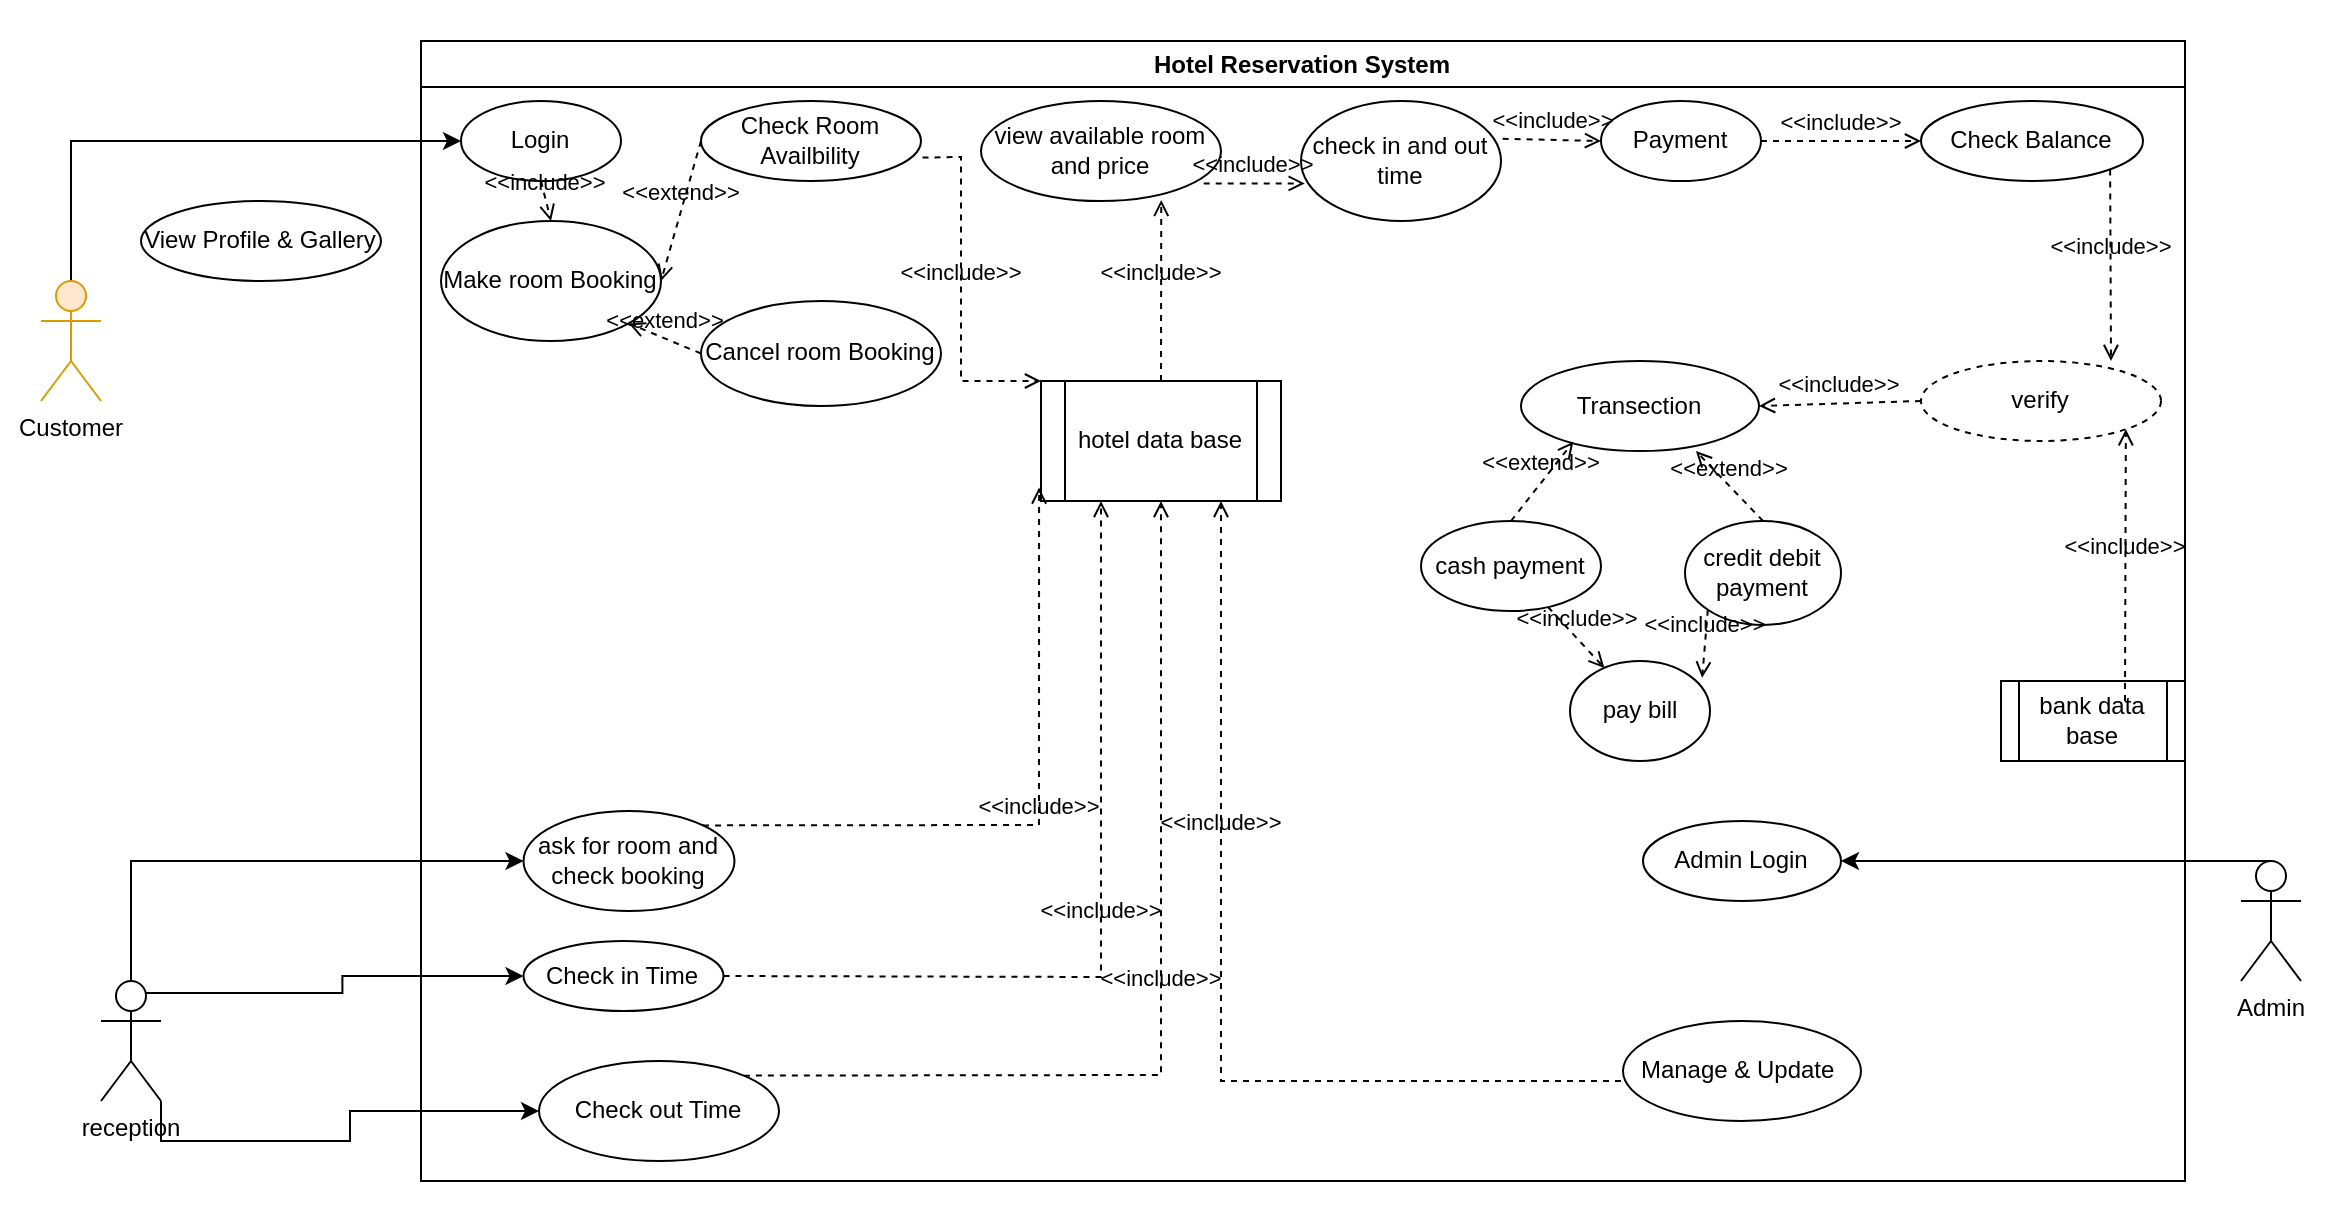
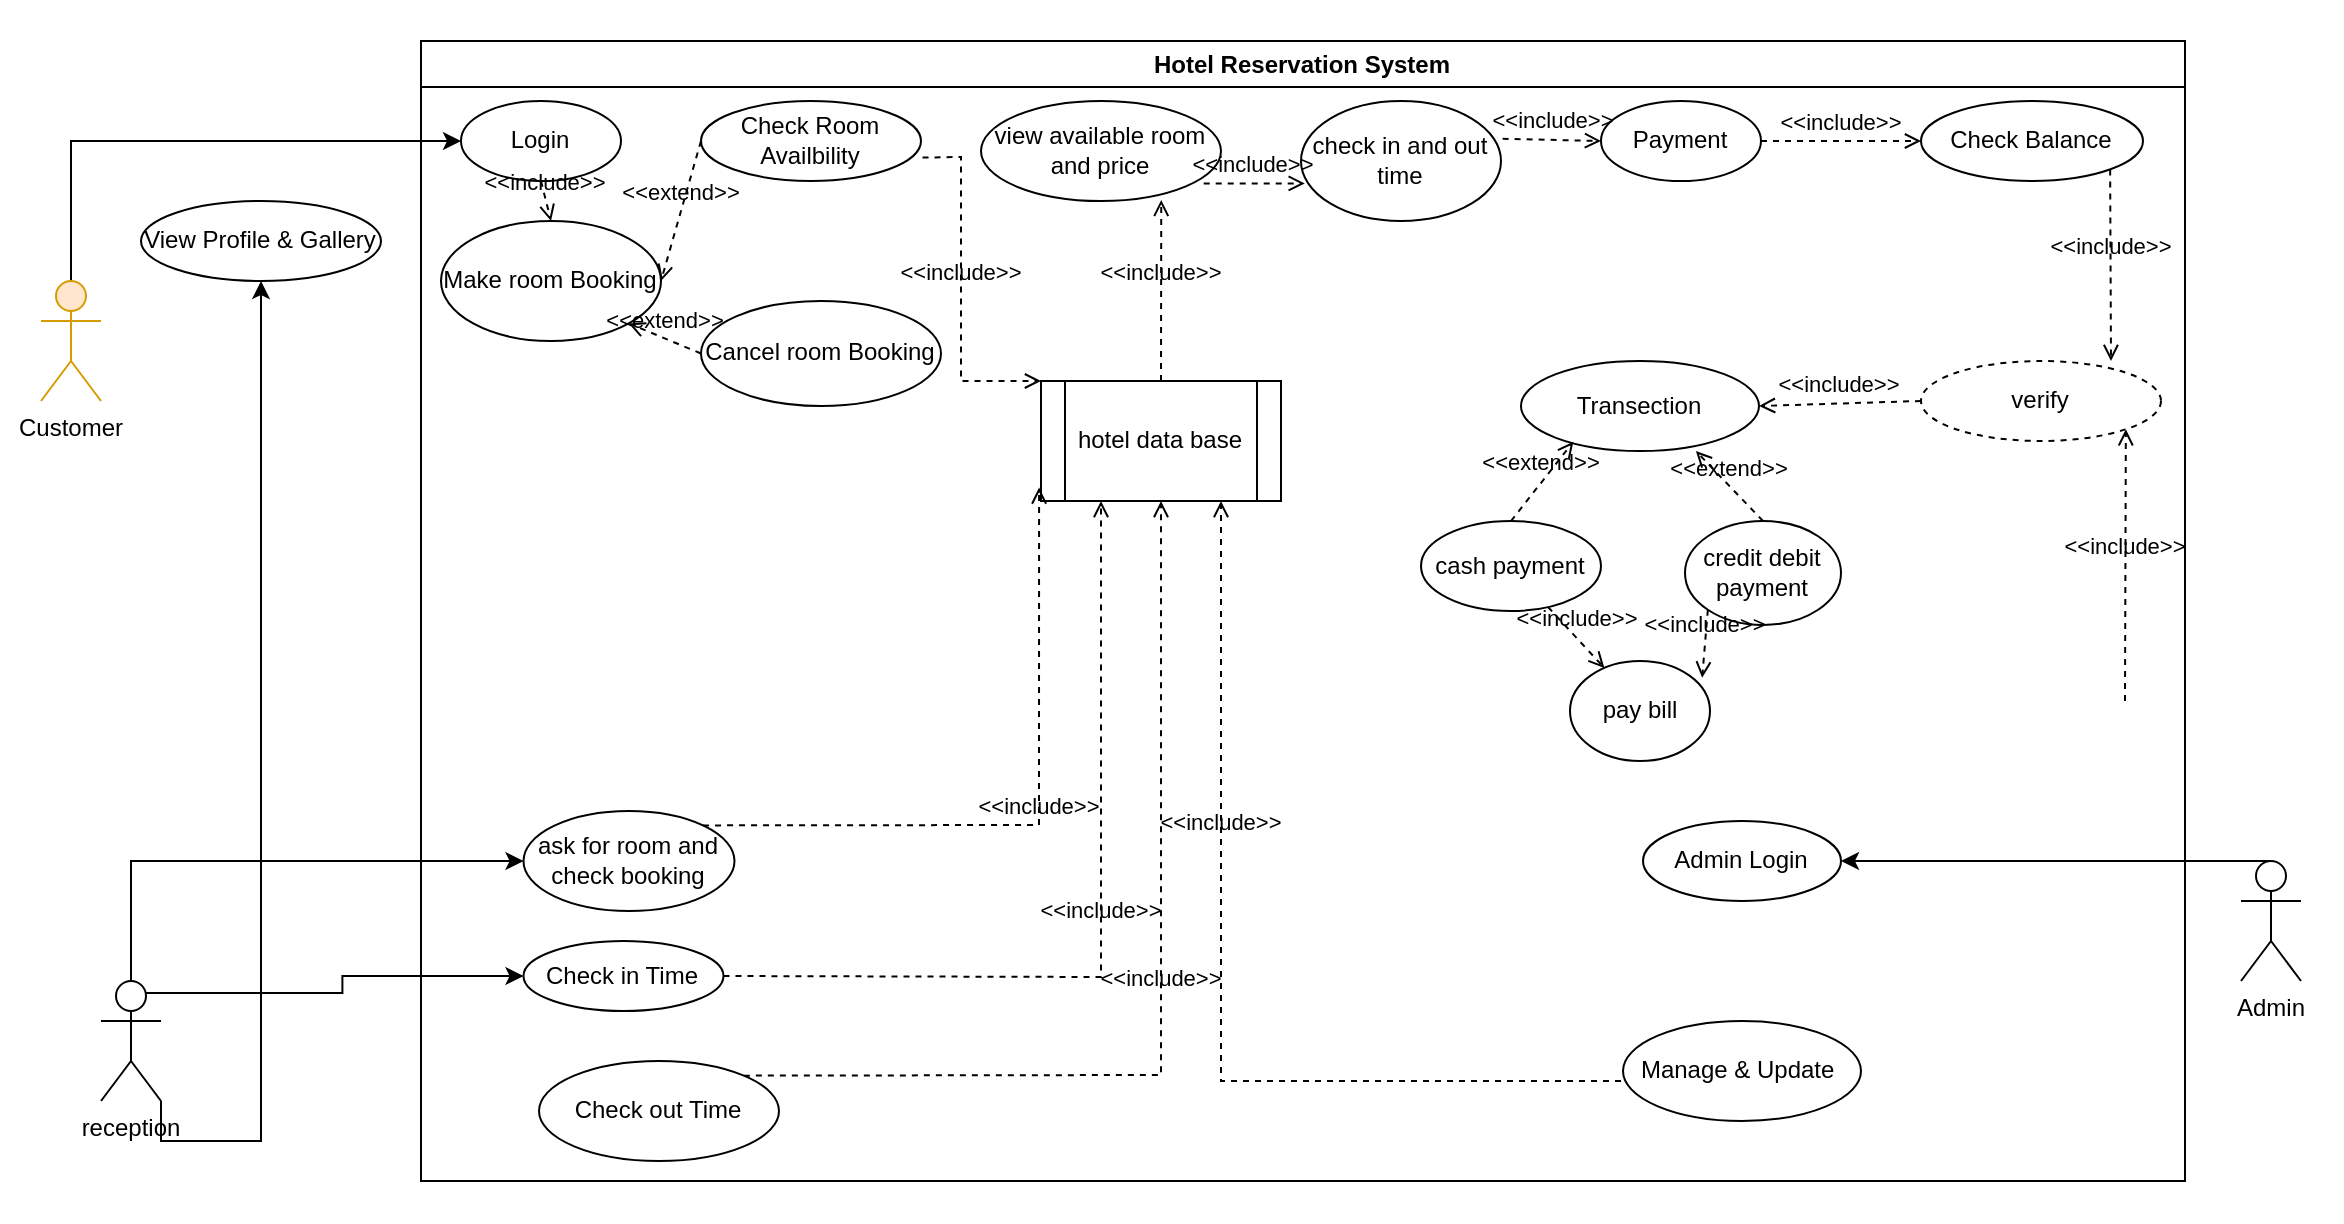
(2093, 721) -> none
(377, 1111) -> (261, 719)
